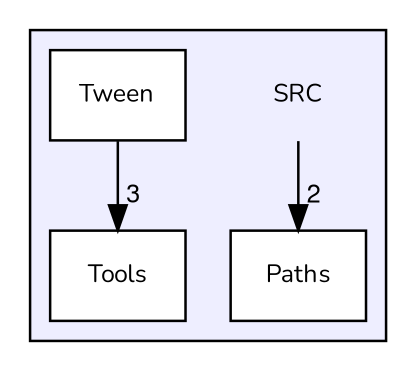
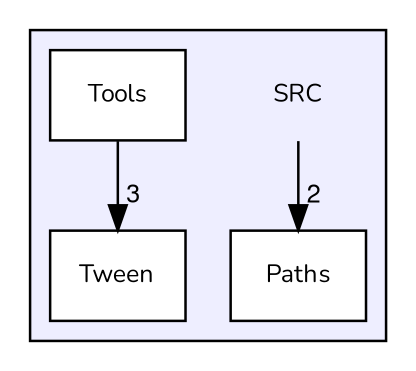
(118, 173) -> (118, 173)
